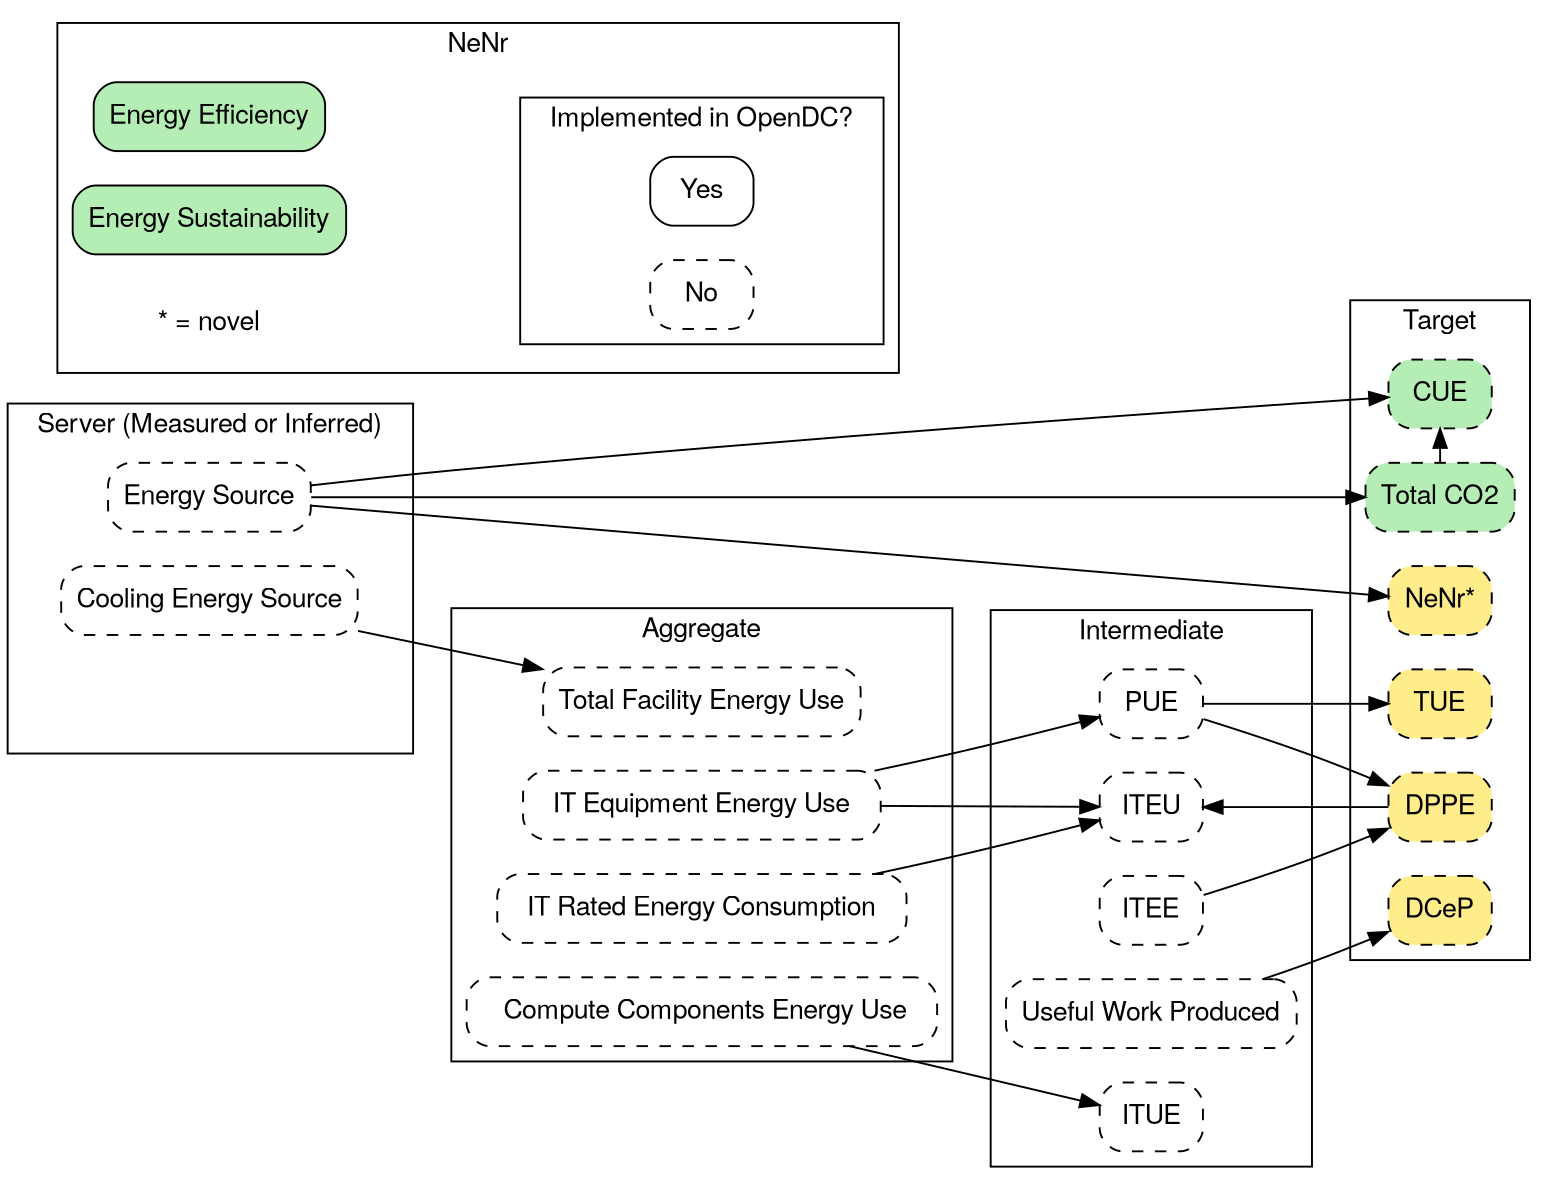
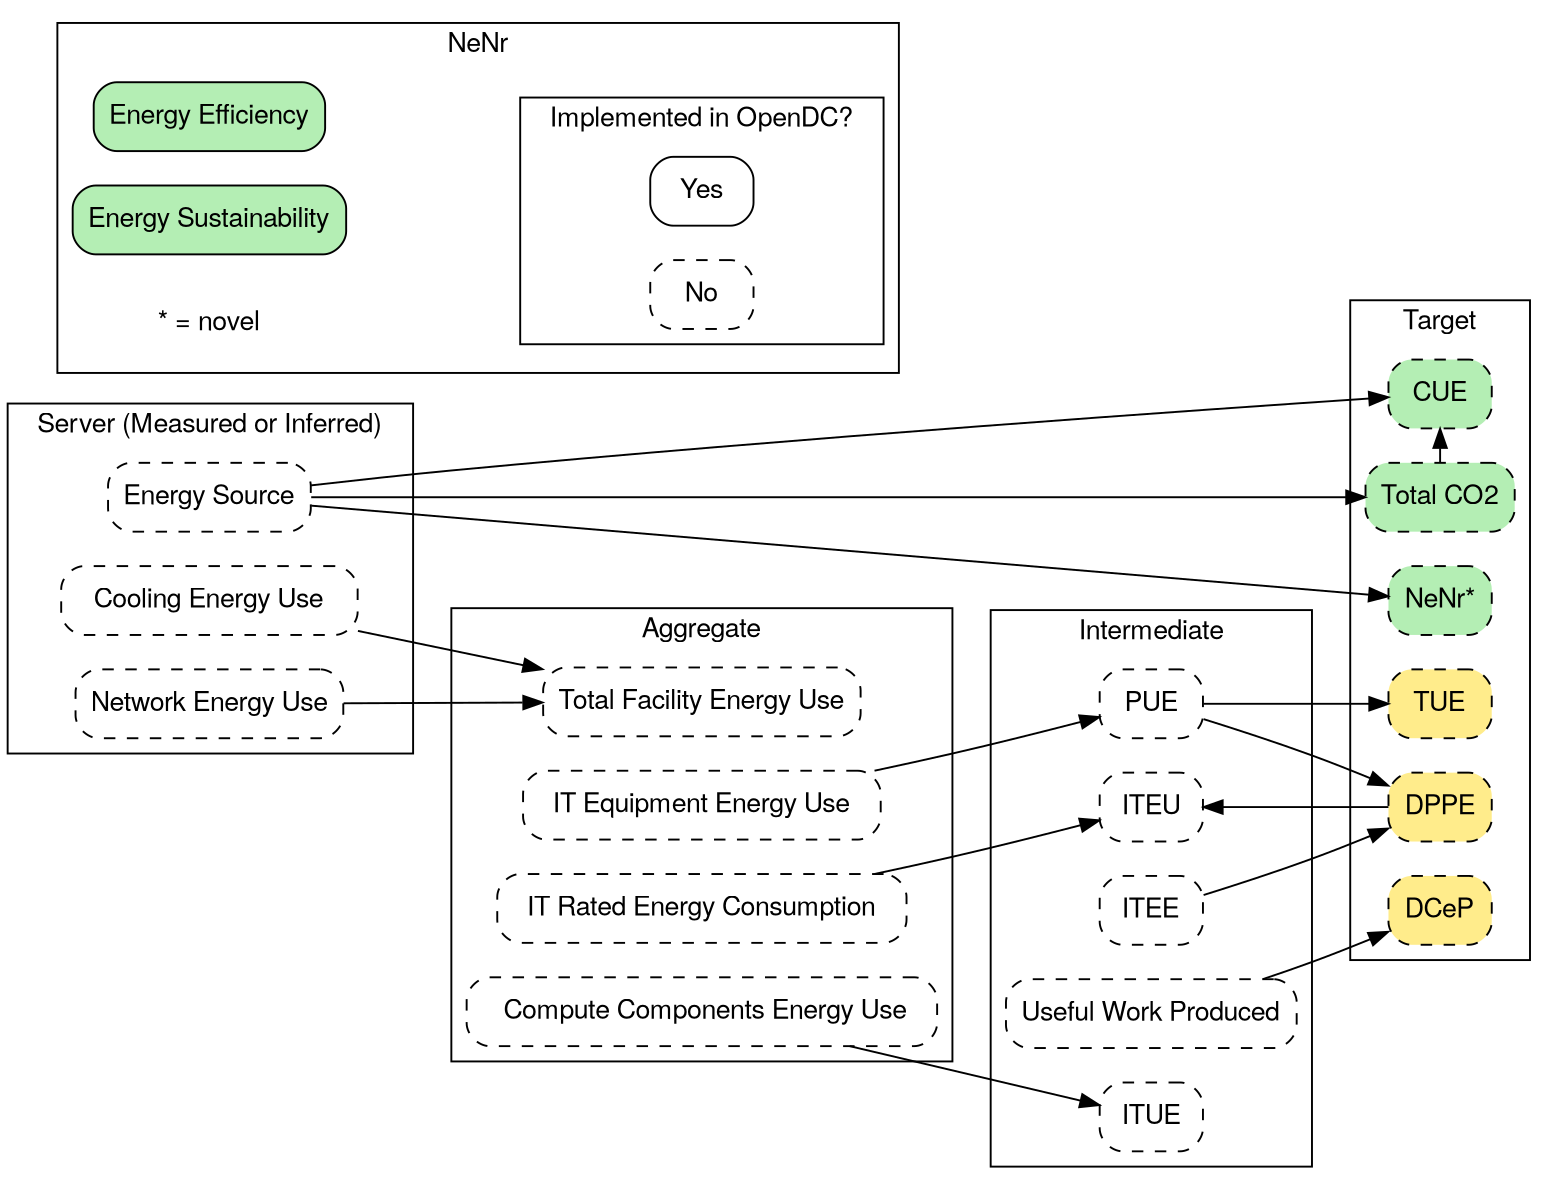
(209, 601) -> (209, 601)
(1440, 601) -> (1440, 601)
none -> (209, 704)
(976, 806) -> none
